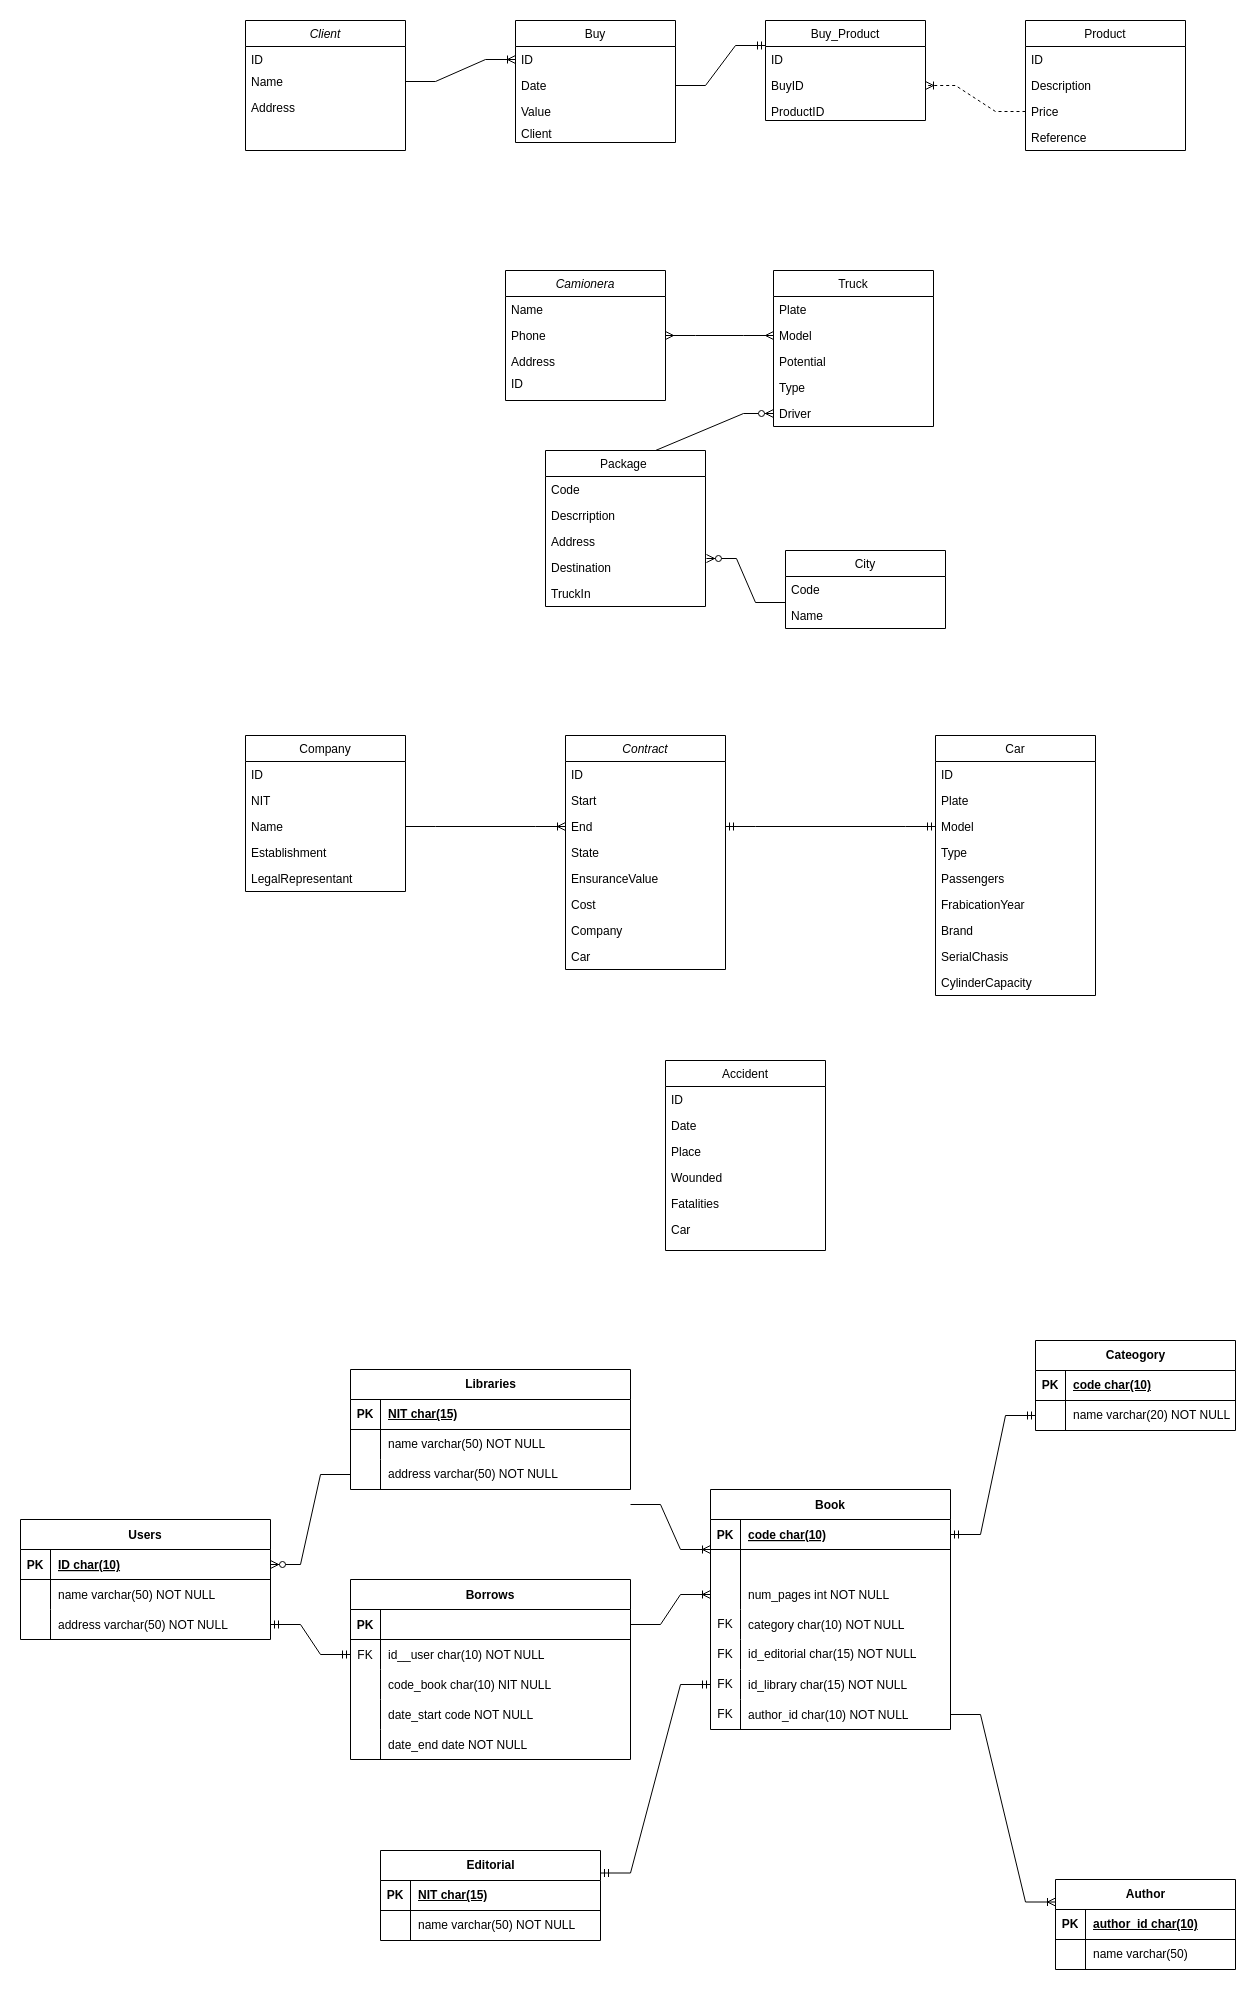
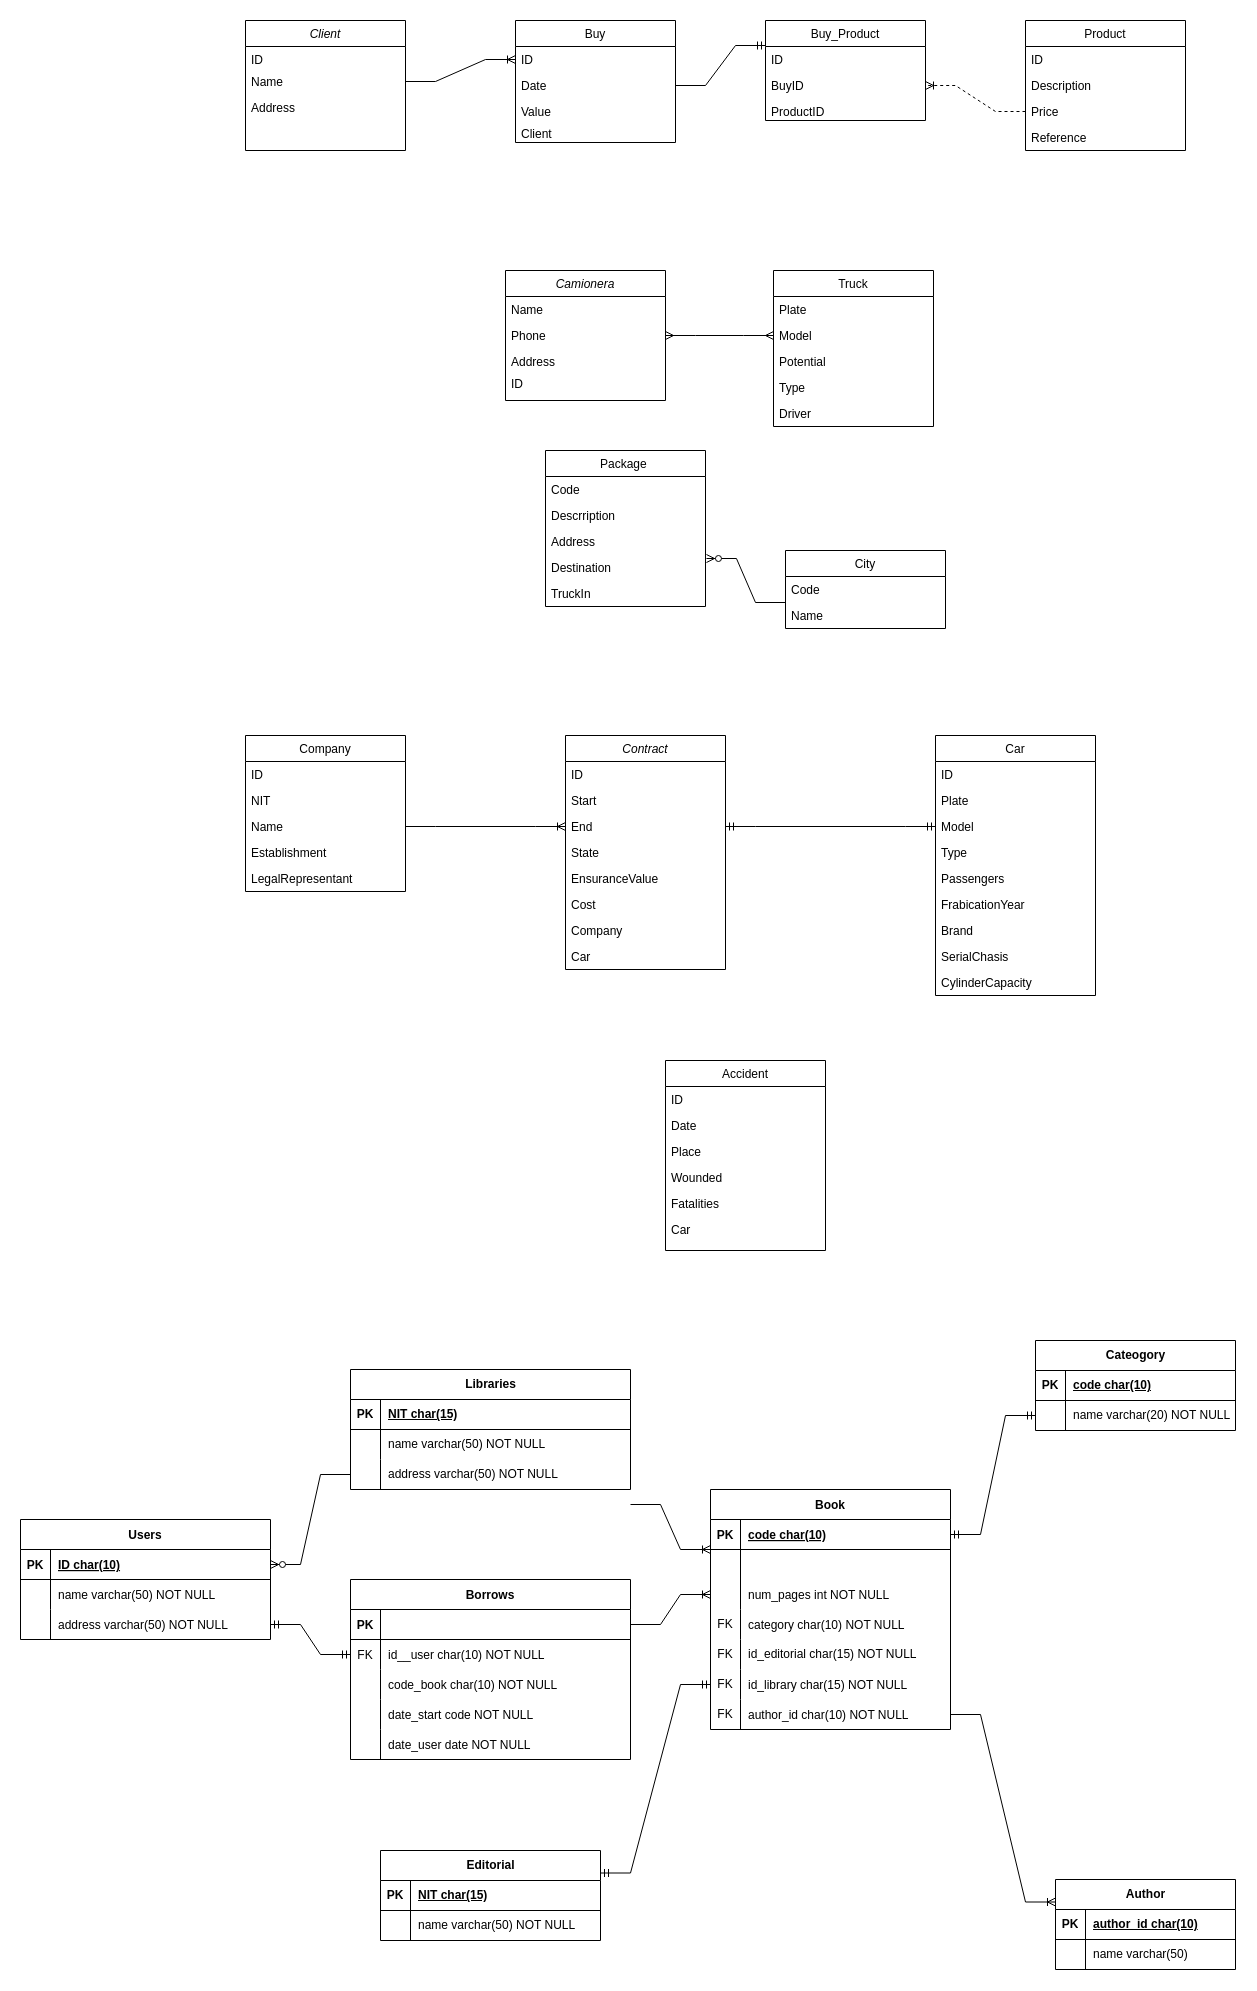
(712, 427) -> none
(474, 1685) -> (474, 1685)
(457, 1745) -> (461, 1745)
